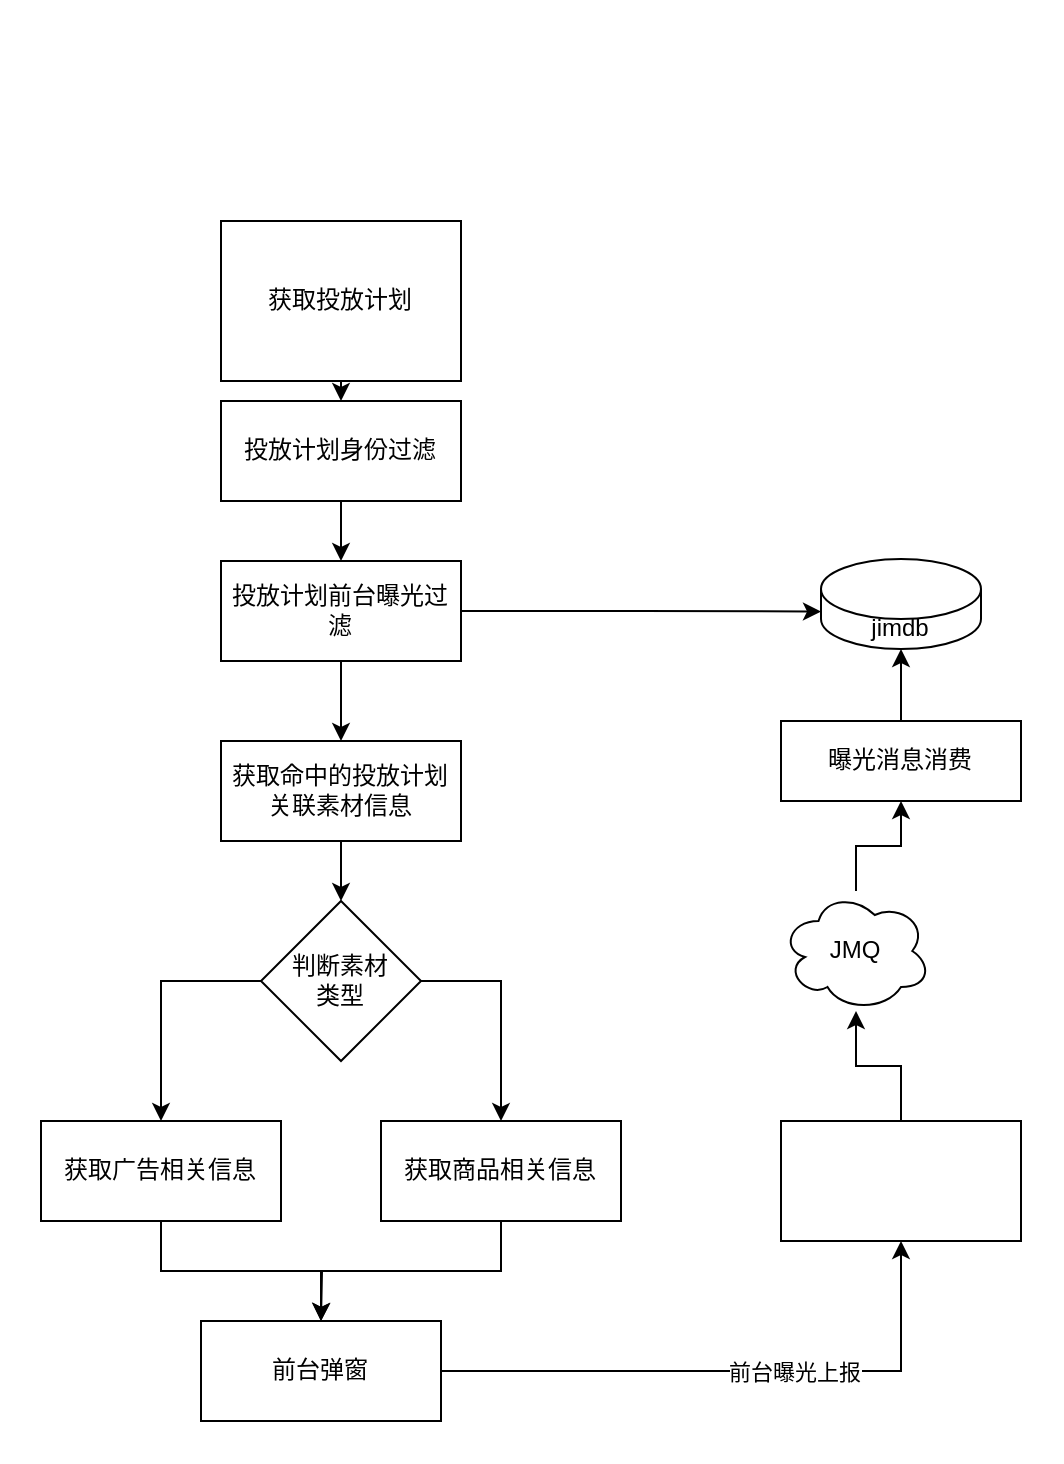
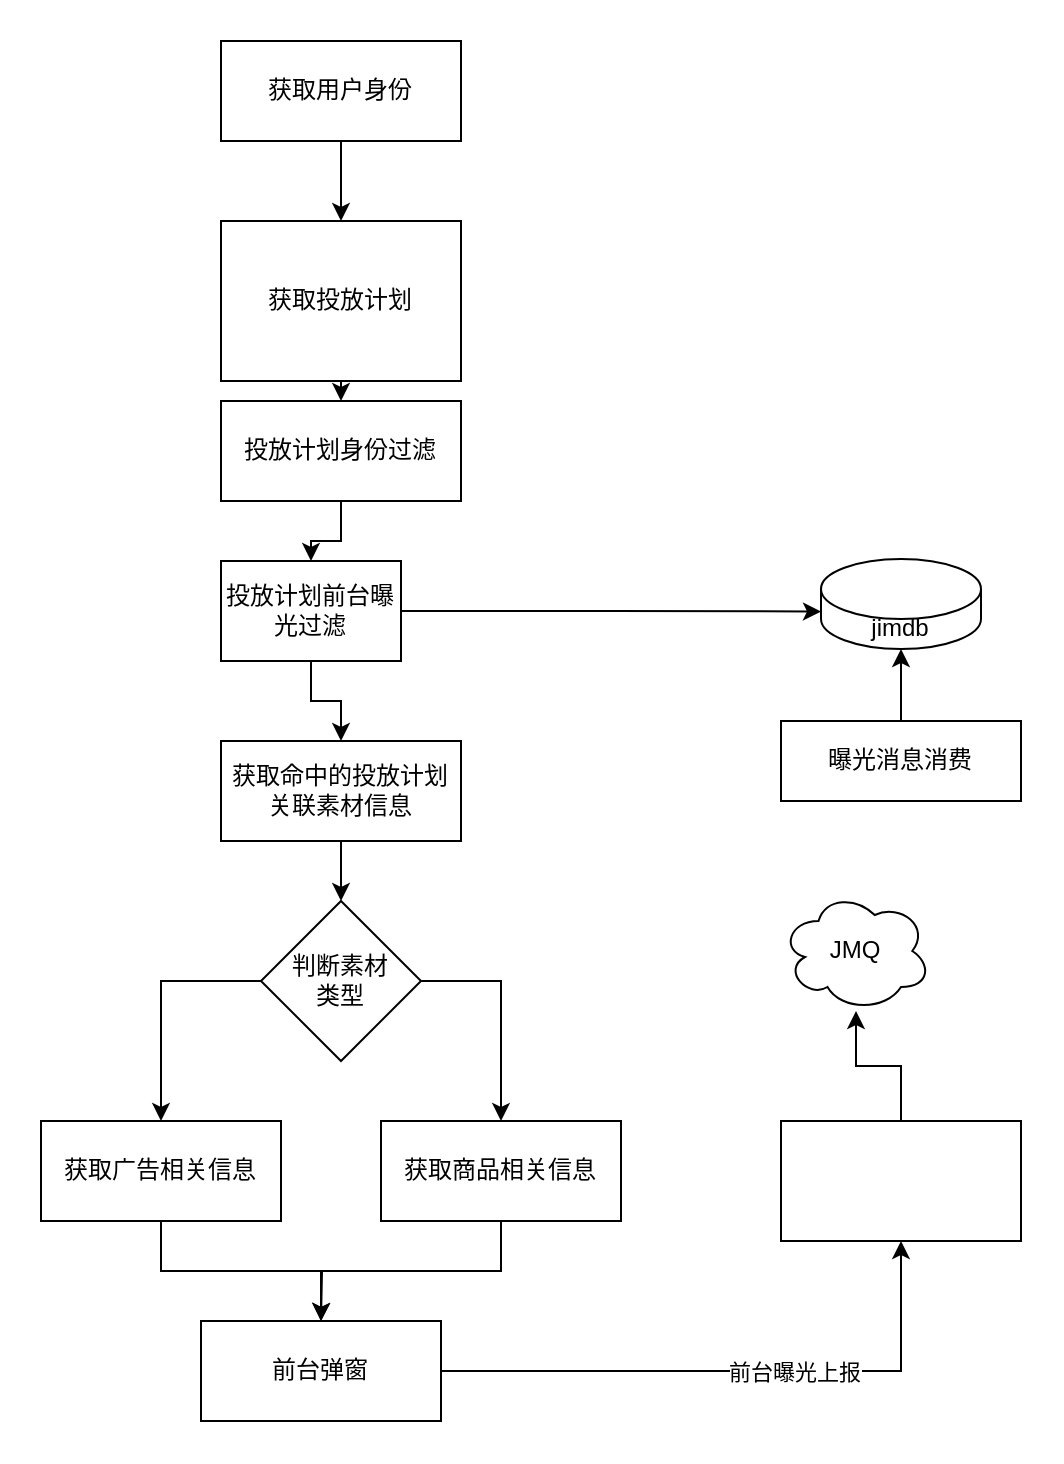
none -> (341, 91)
none -> (341, 174)
(341, 611) -> (311, 611)
(872, 846) -> none
